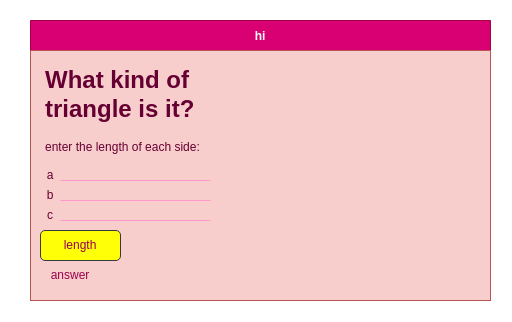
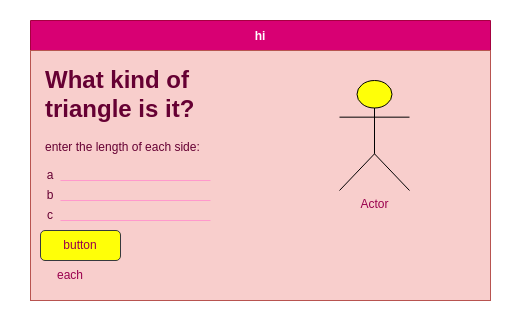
none -> (375, 136)
(81, 246) -> (81, 246)
(71, 276) -> (71, 276)
